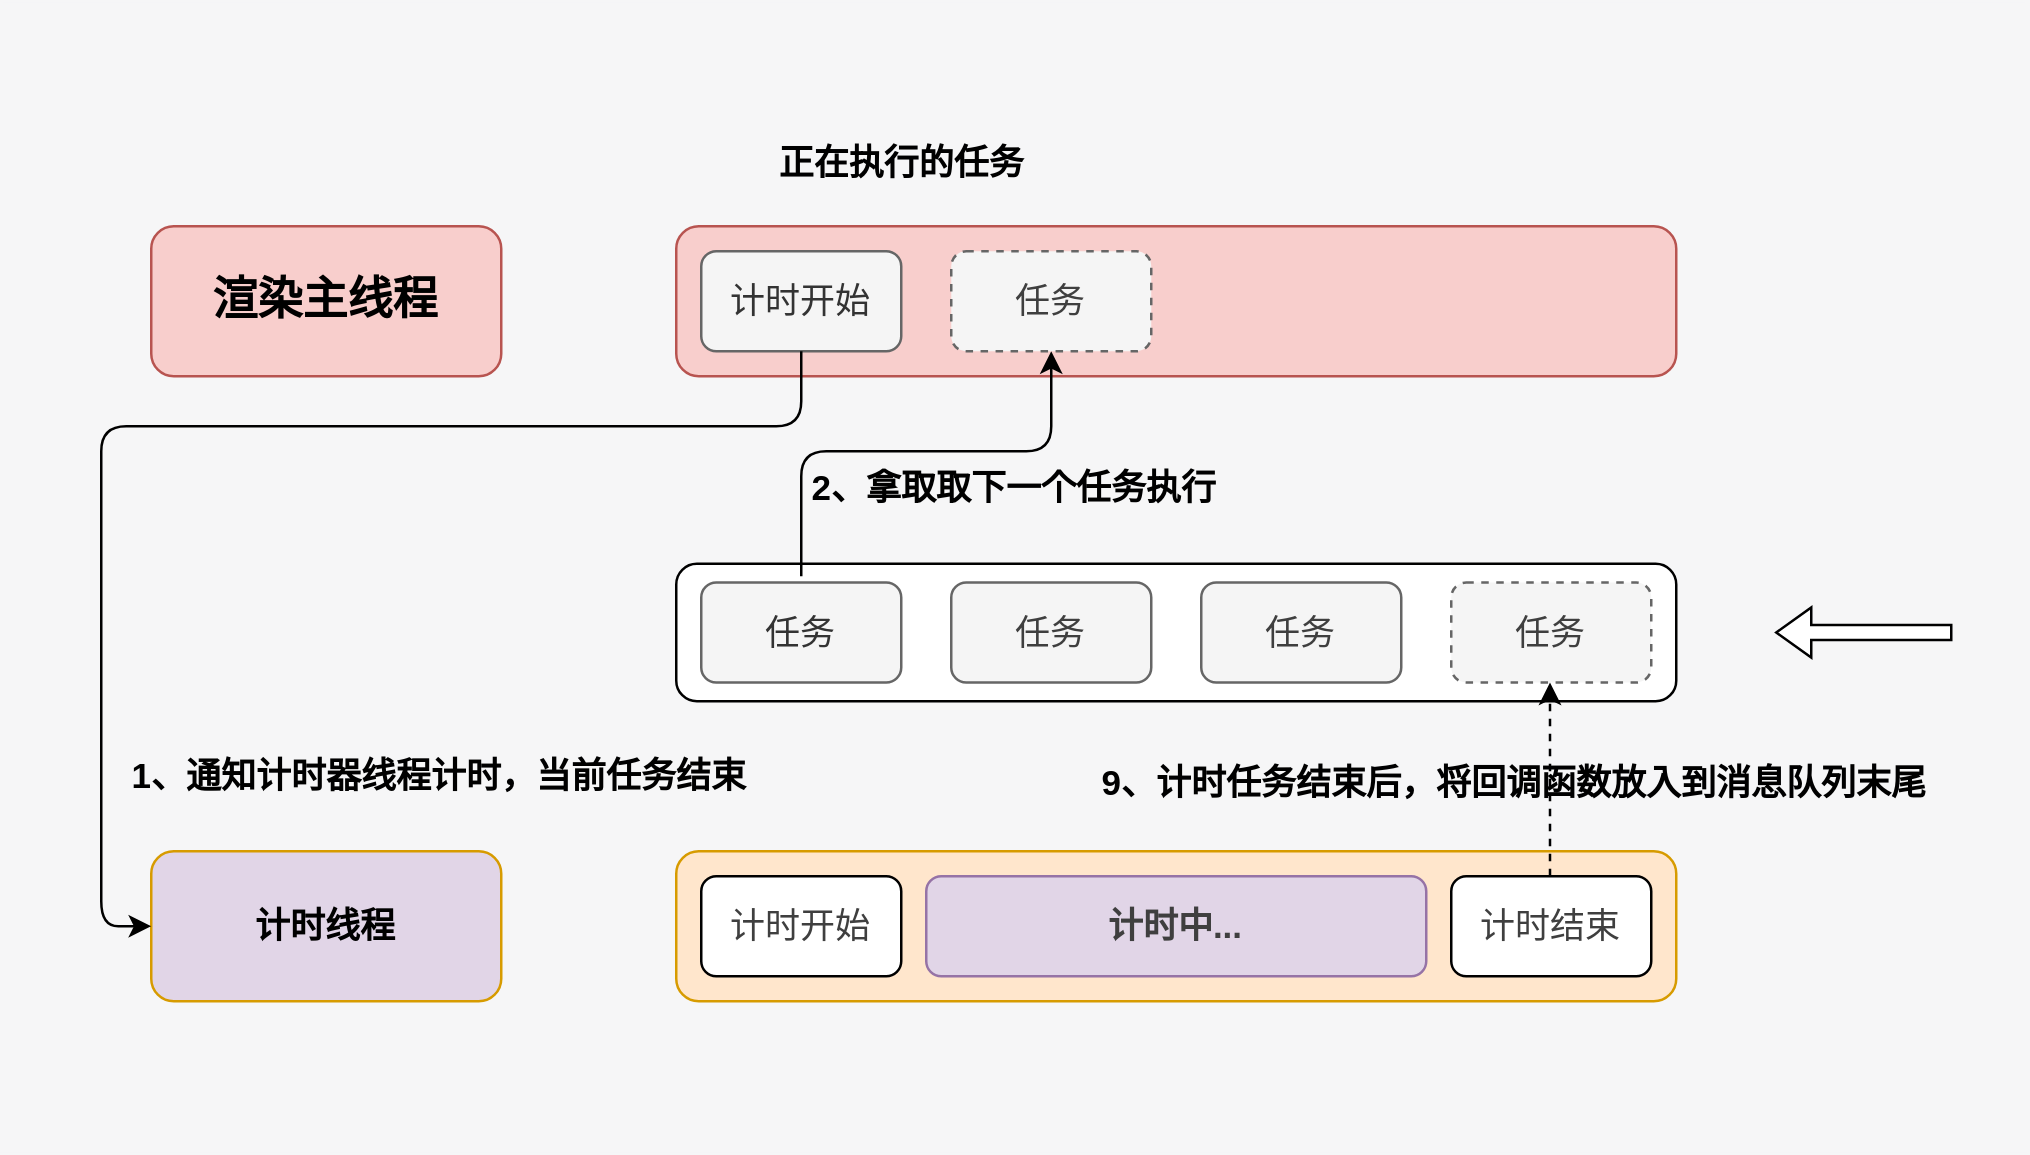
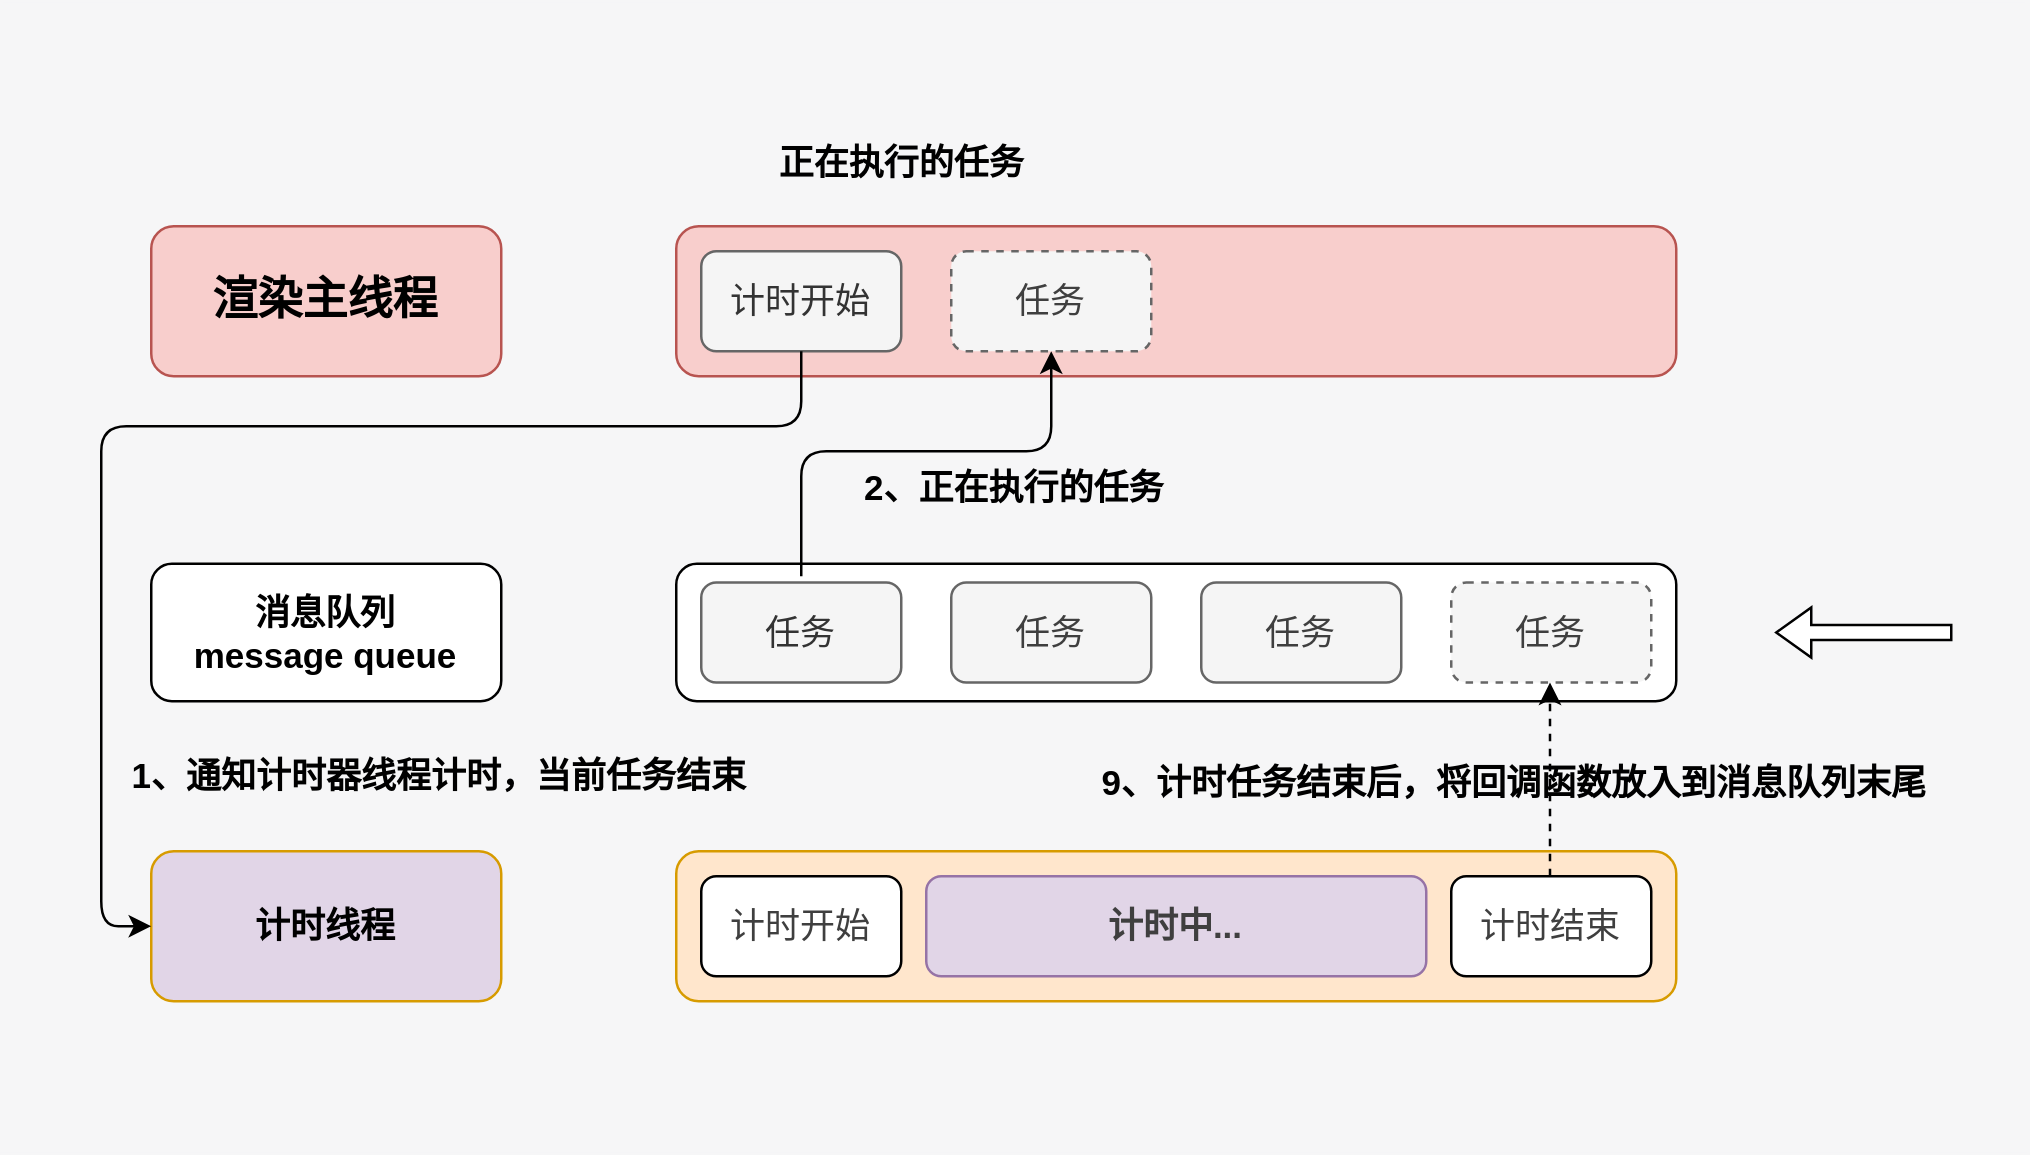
(1015, 489) -> (1015, 489)
none -> (326, 633)
